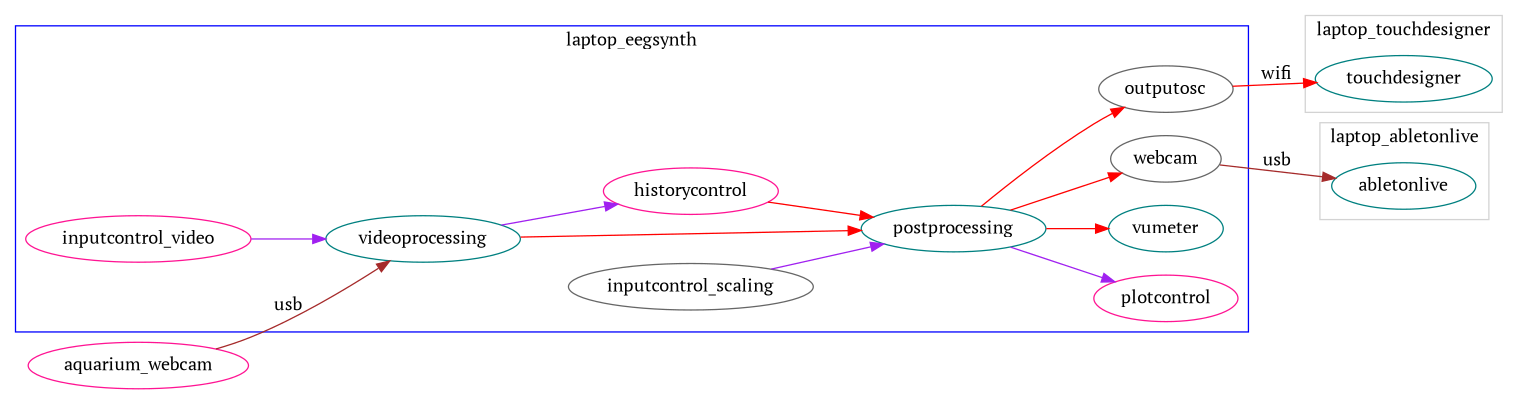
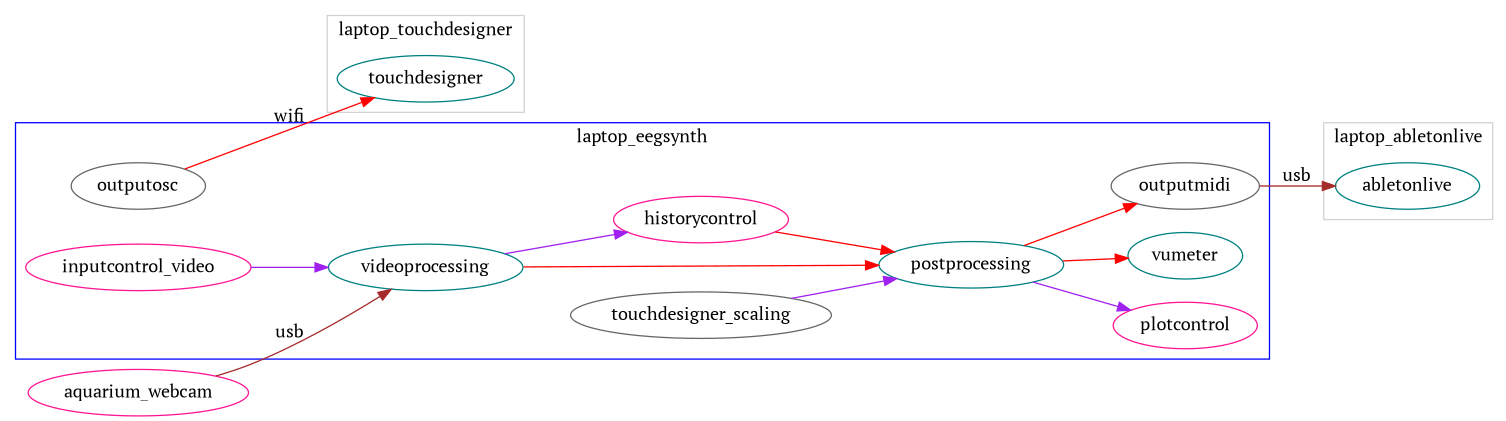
(1045, 157) -> none
(1166, 159) -> (1185, 186)
(691, 287) -> (701, 315)
